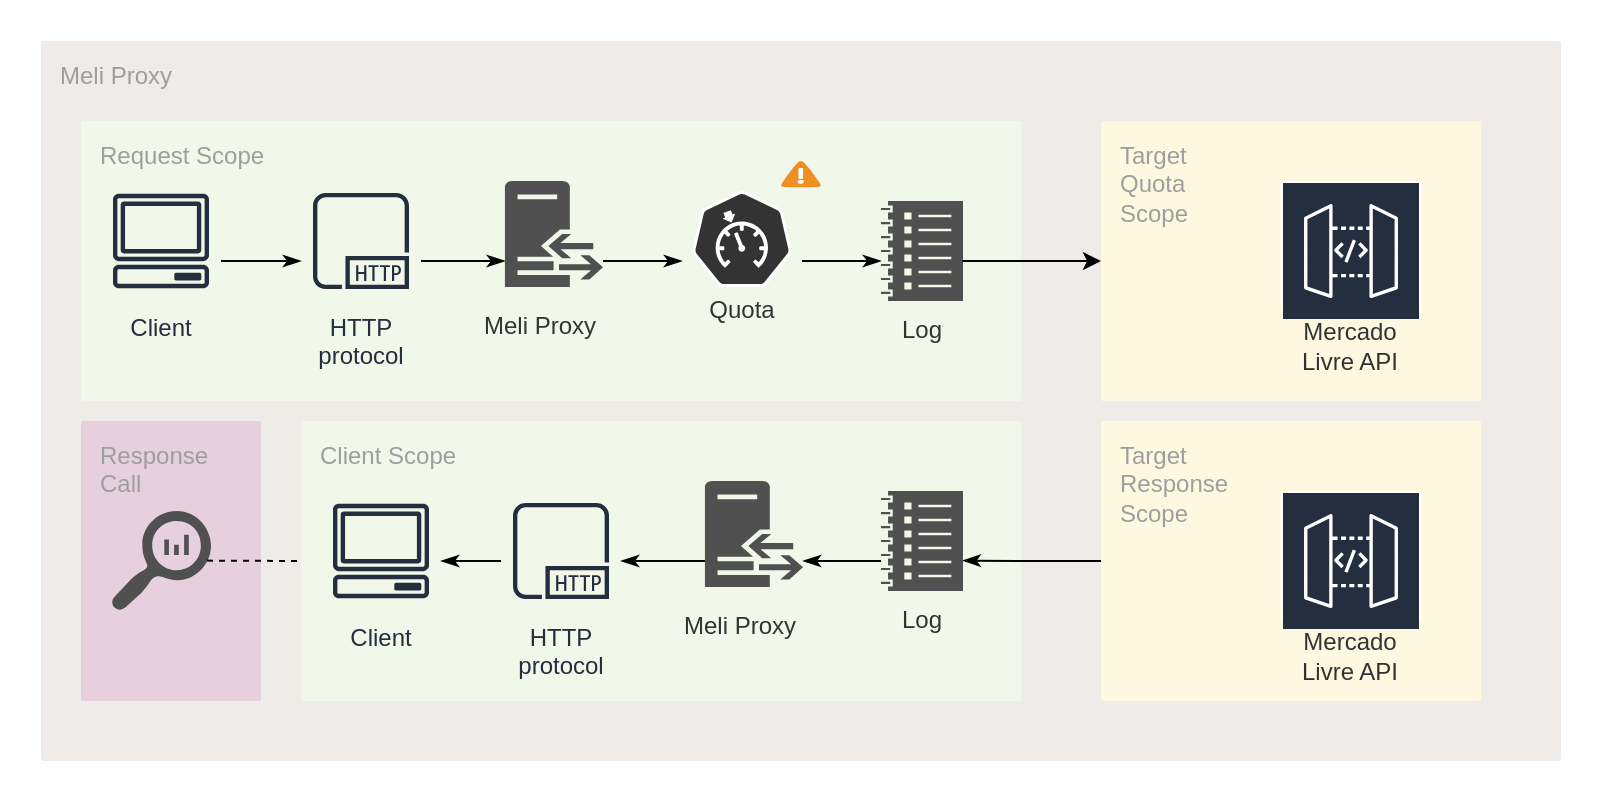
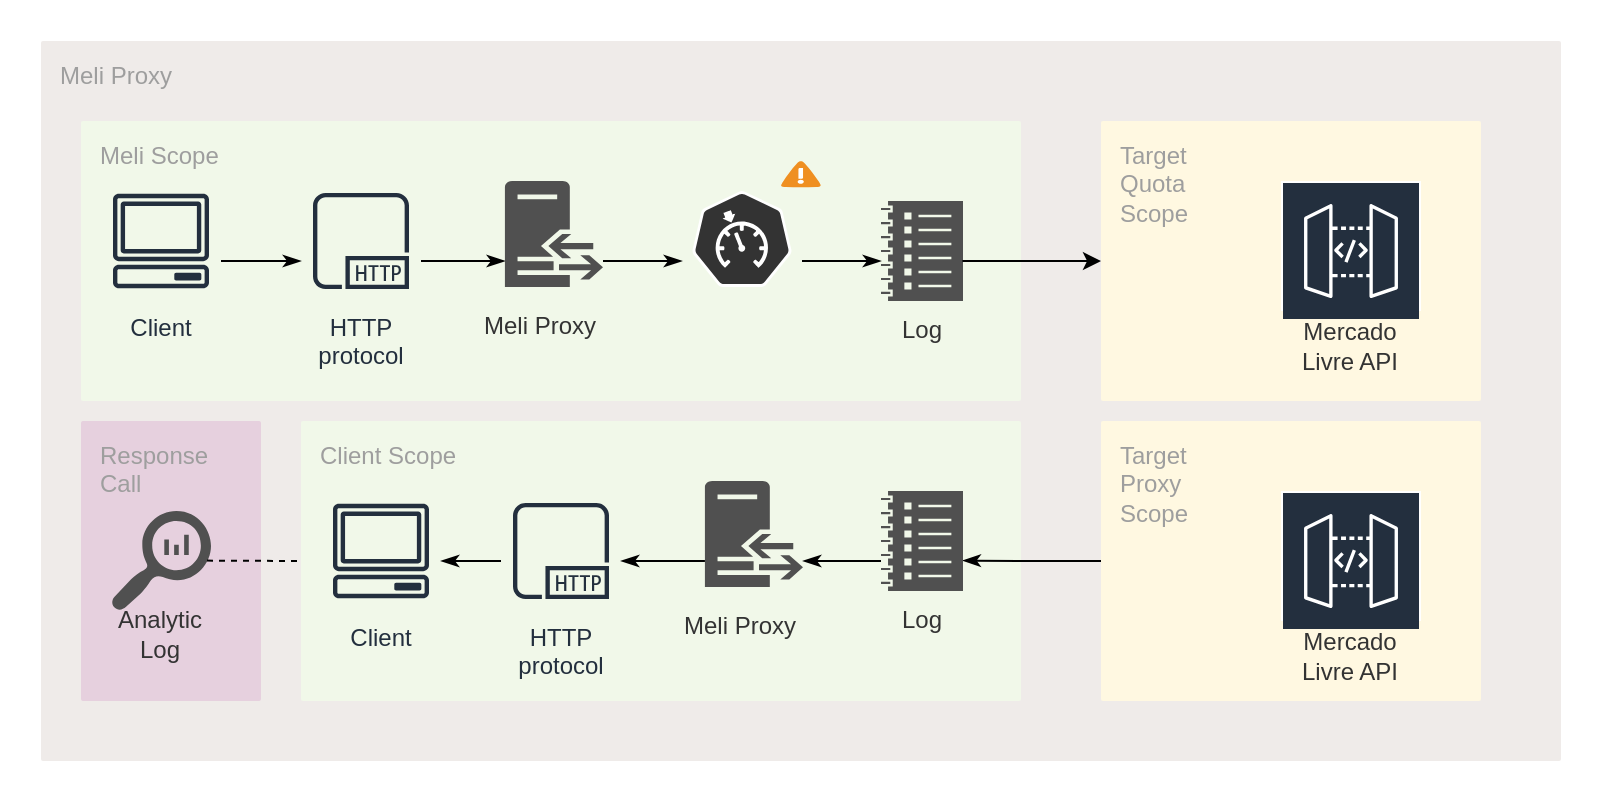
(185, 157) -> (159, 157)
(742, 311) -> none
(1175, 486) -> (1161, 486)
none -> (161, 634)
